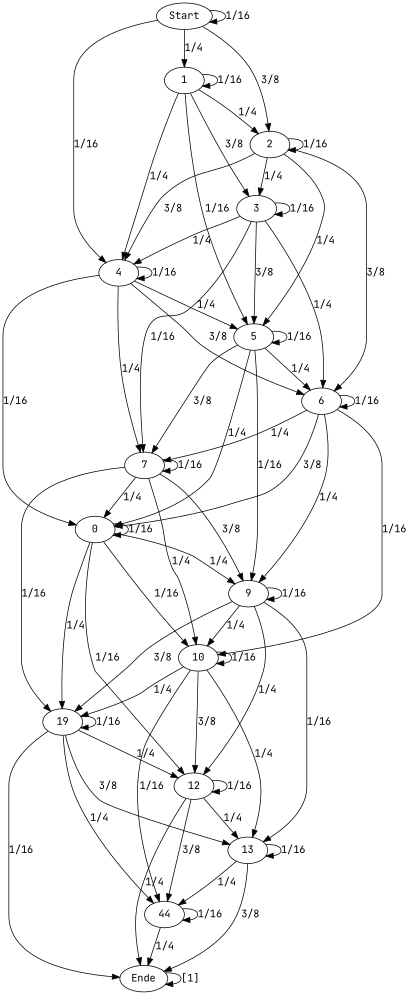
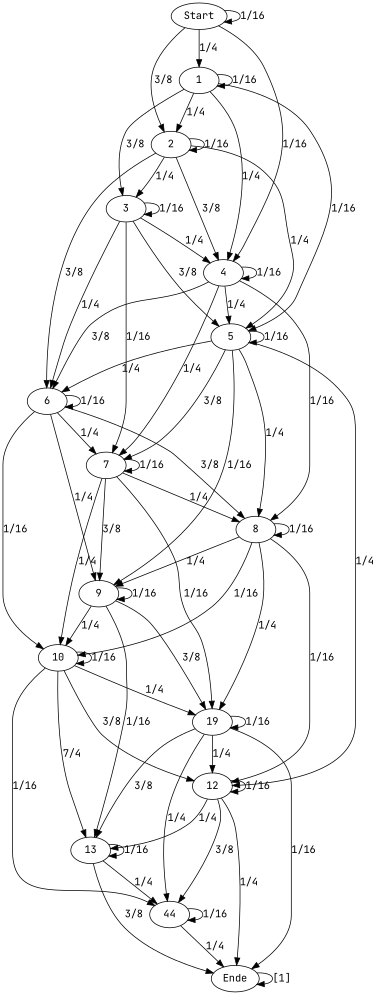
(95, 530) -> (256, 530)
(255, 693) -> (355, 574)
(264, 754) -> (72, 754)
